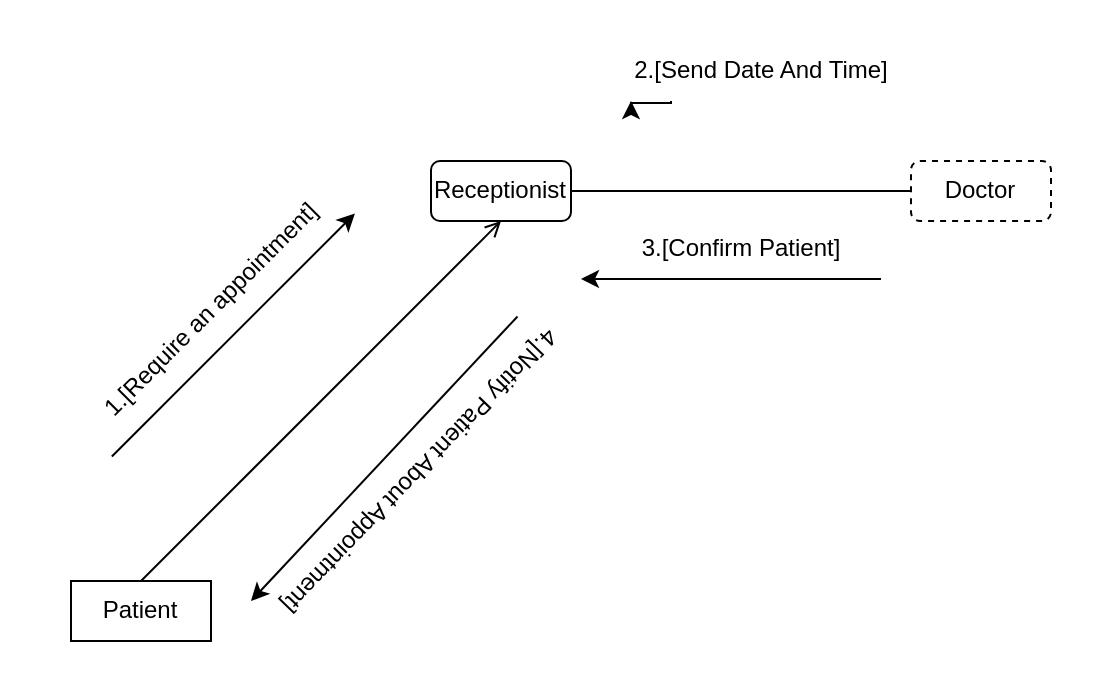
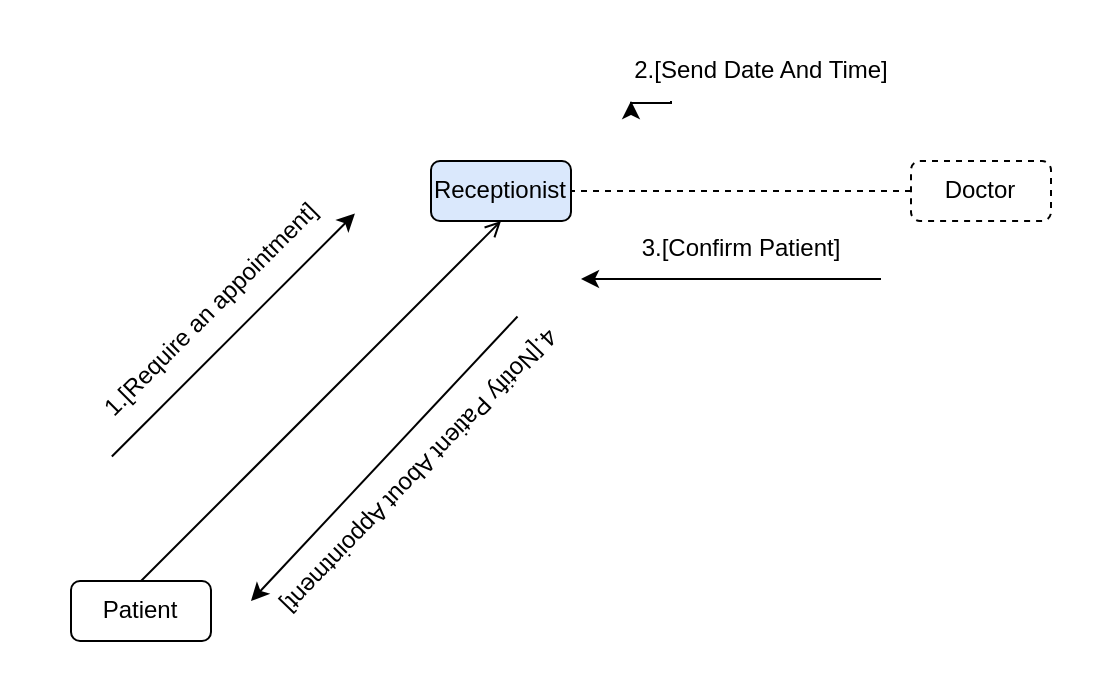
(501, 191) -> (501, 191)
(741, 191) -> (741, 191)
(141, 611) -> (141, 611)
